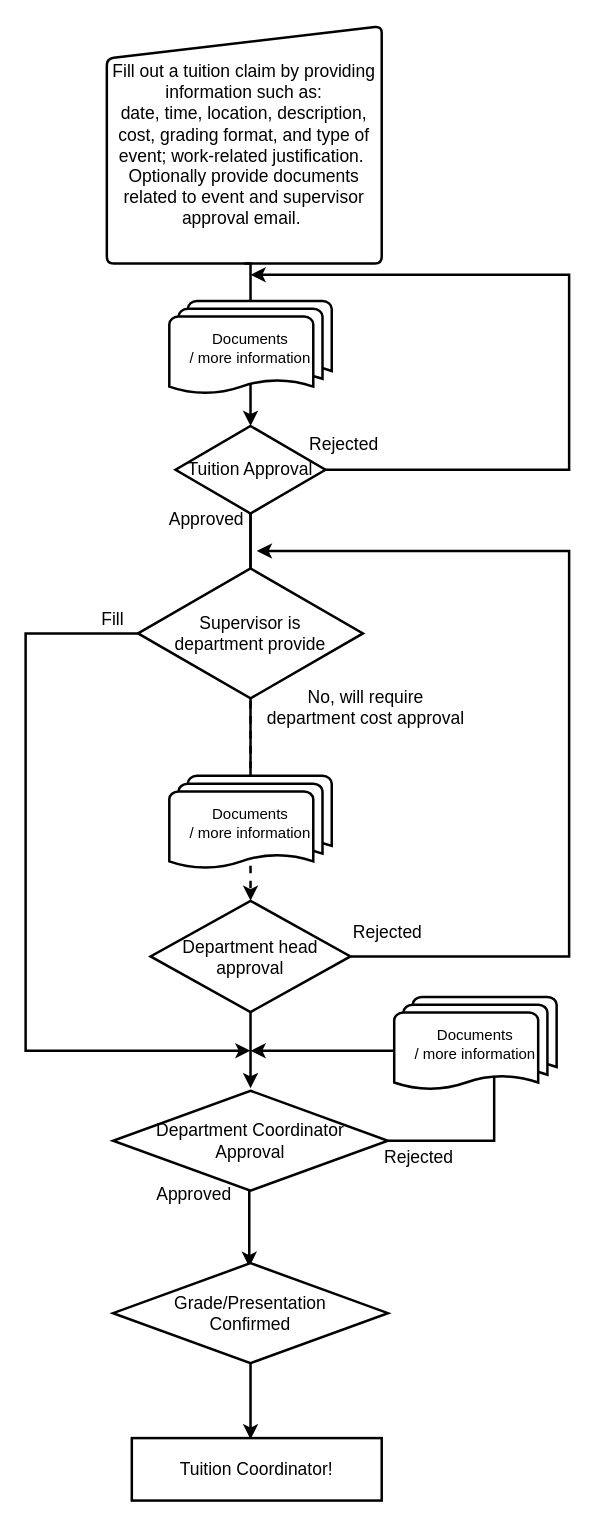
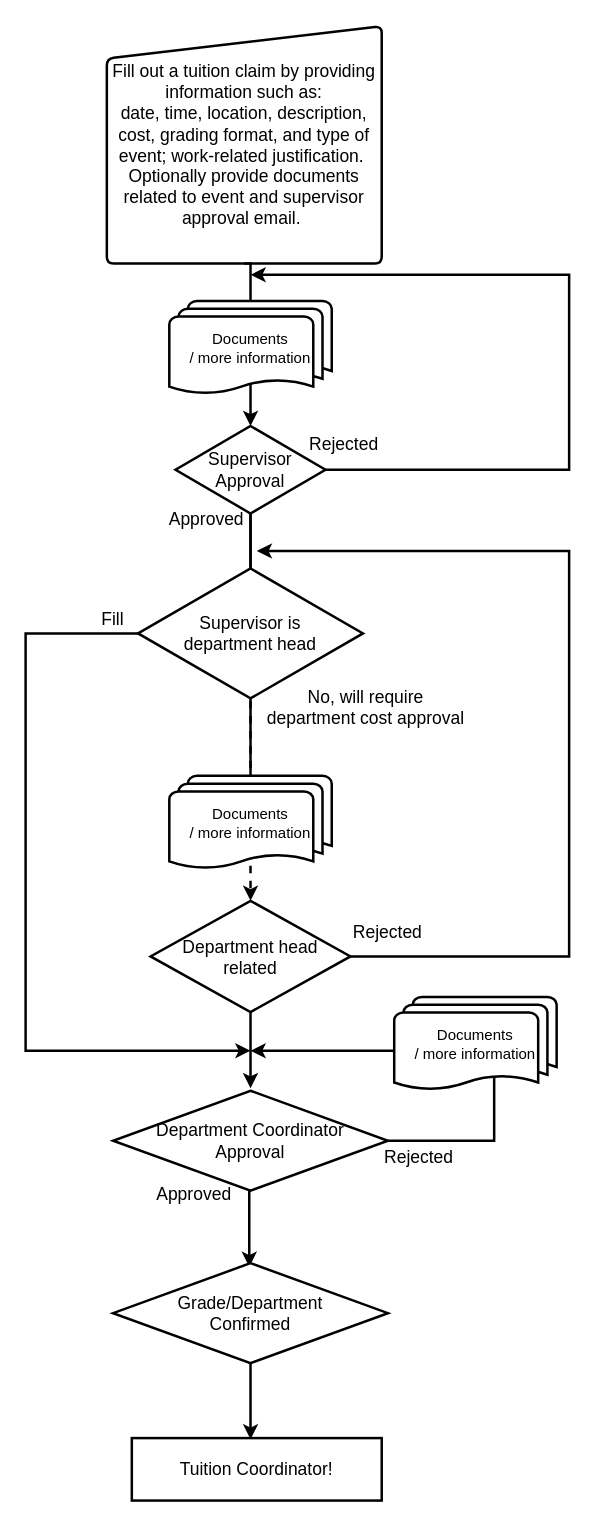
(251, 469) -> (251, 469)
(251, 633) -> (251, 633)
(251, 957) -> (251, 957)
(251, 1313) -> (251, 1313)
